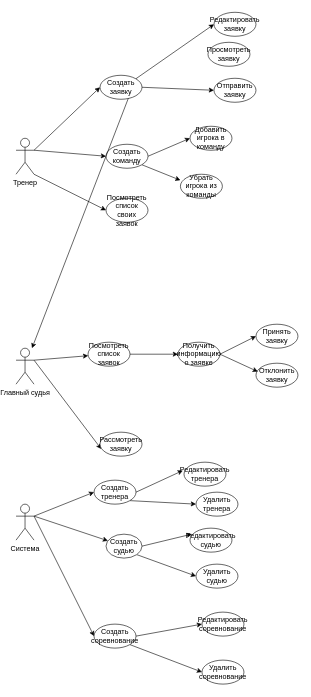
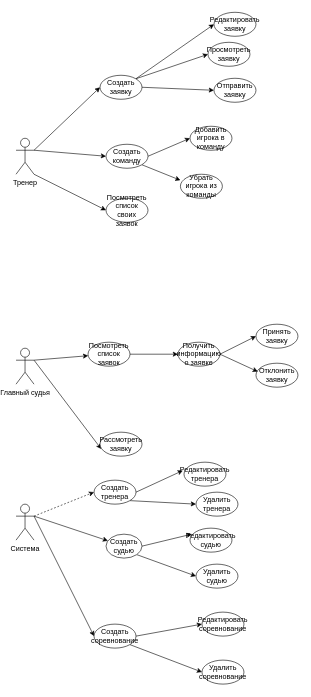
(69, 251) -> (171, 67)
(62, 505) -> (62, 505)
